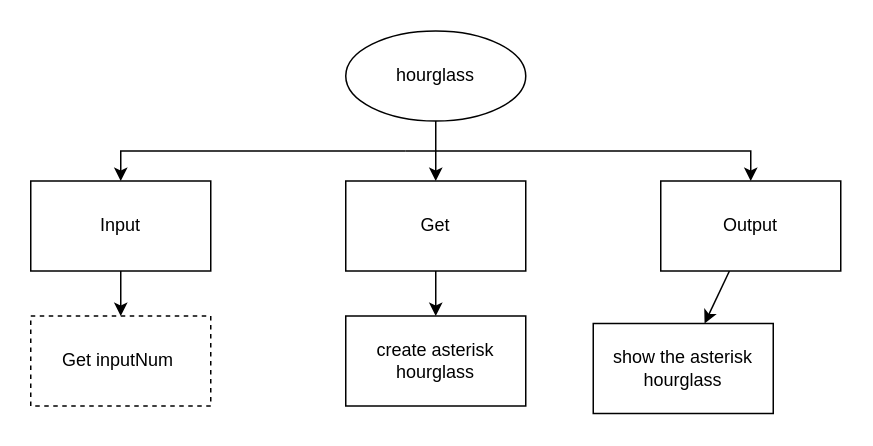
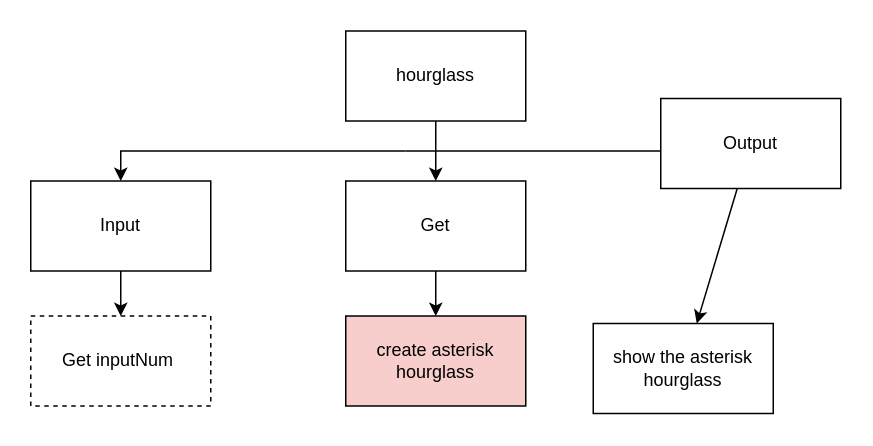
(436, 76) -> (436, 76)
(751, 226) -> (751, 143)
(436, 361) -> (436, 361)
